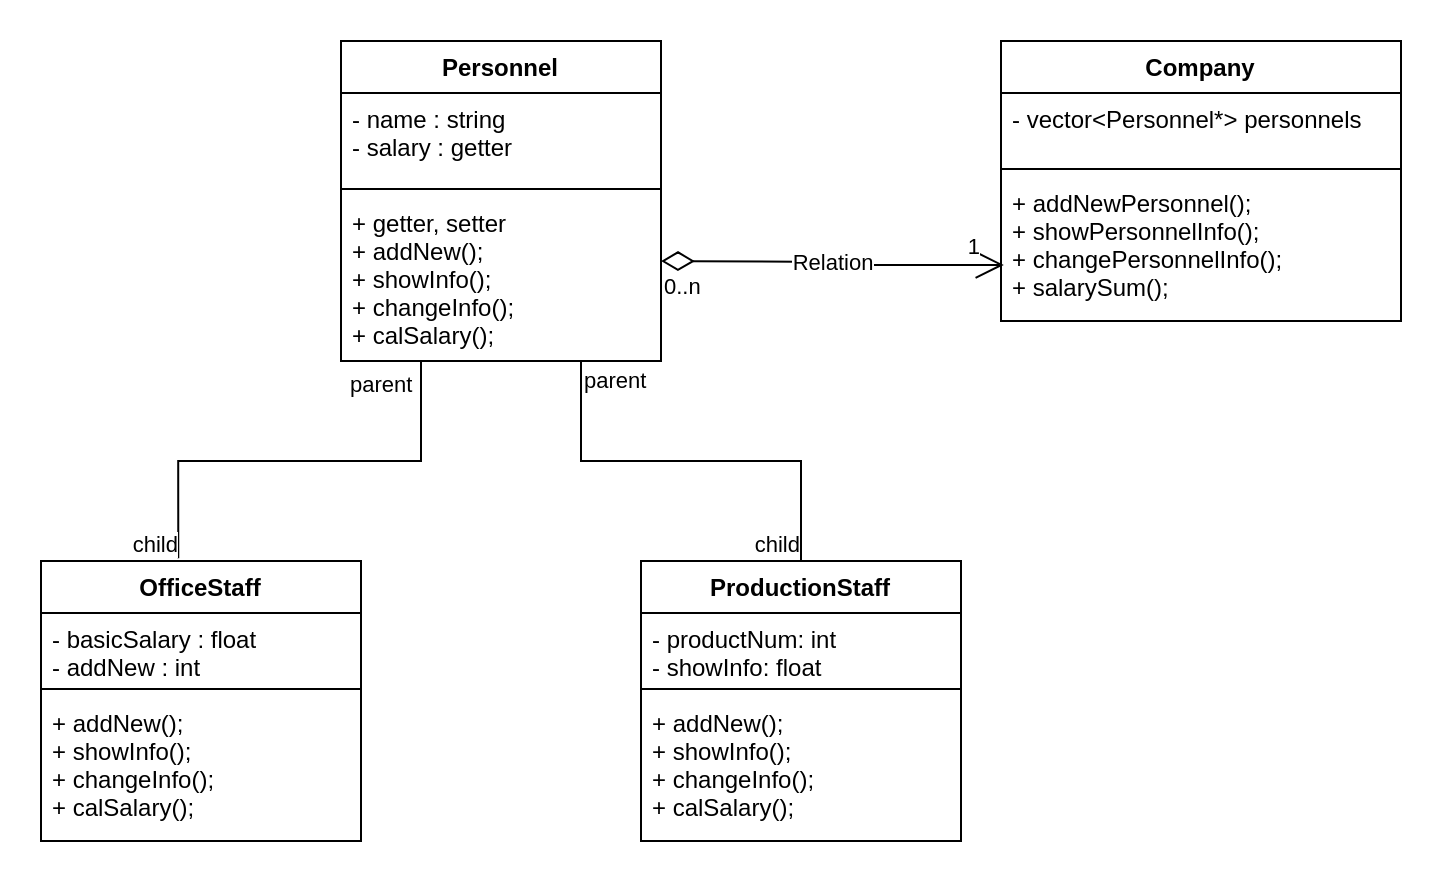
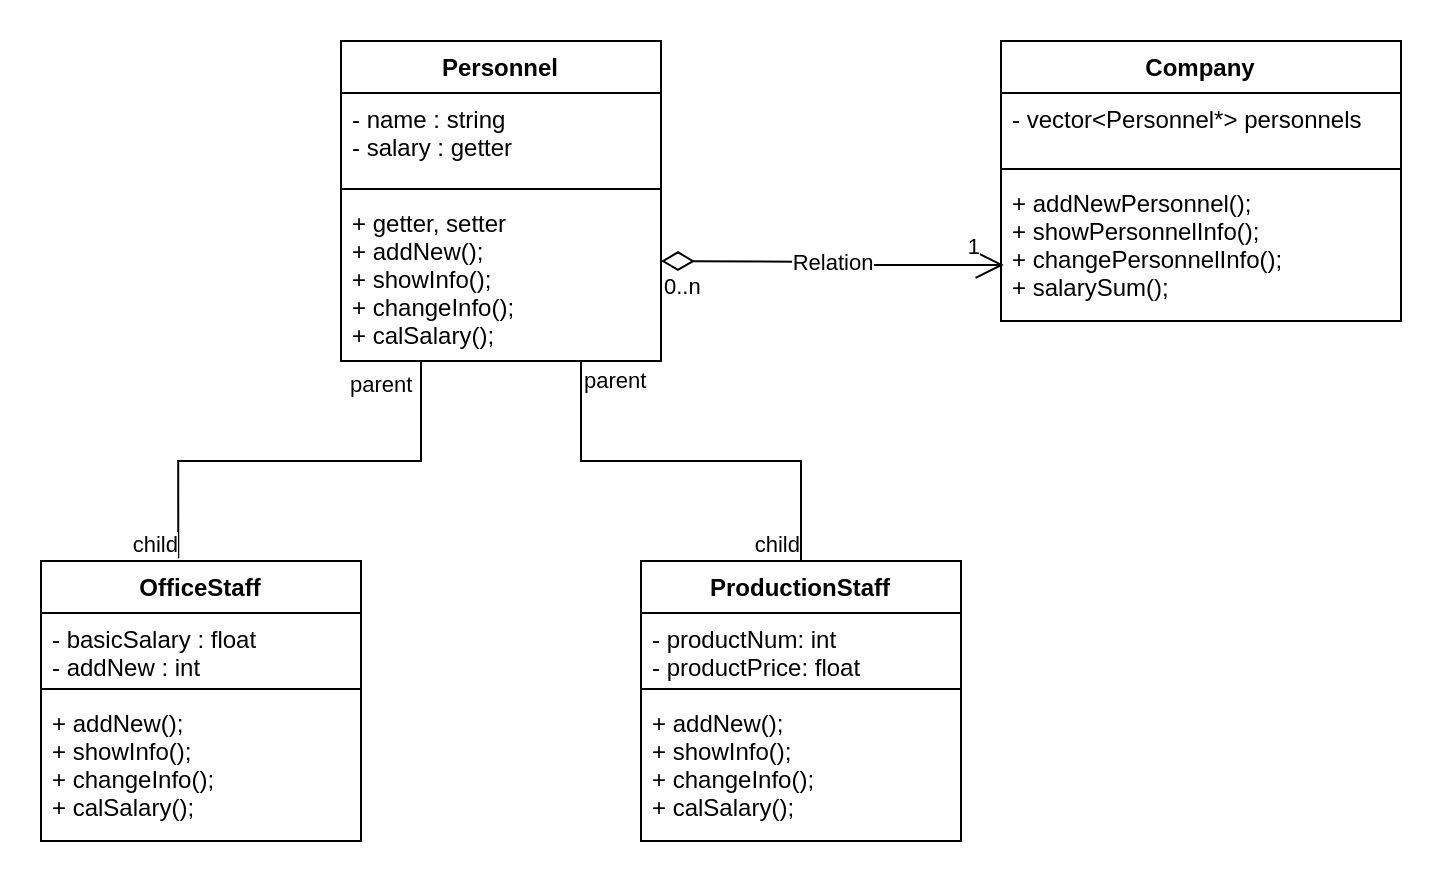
(754, 640) -> (754, 640)
